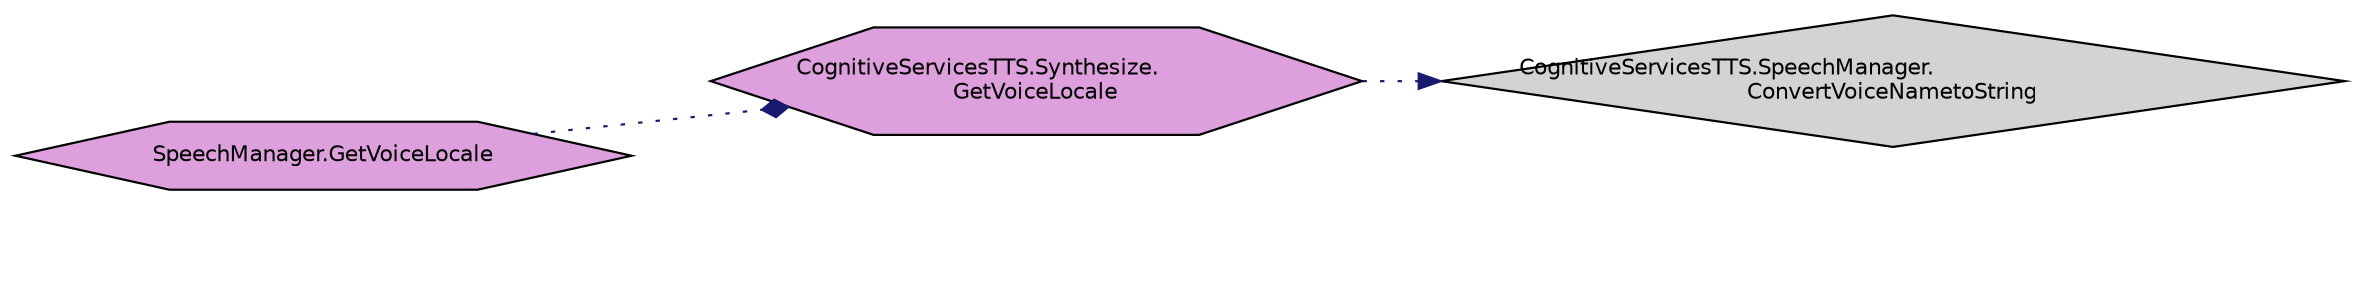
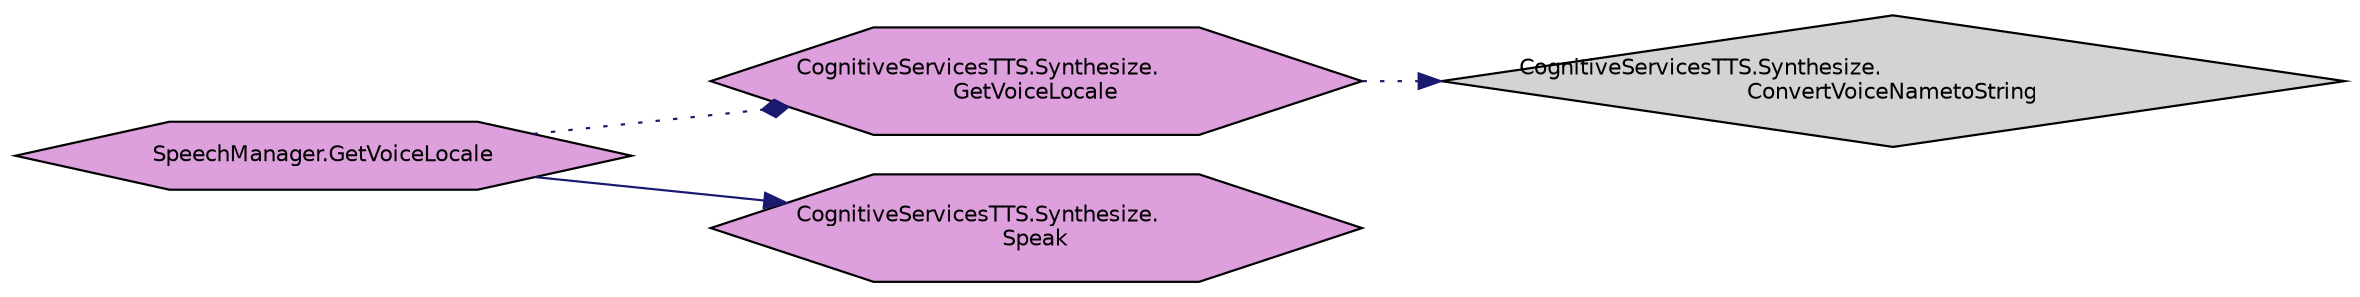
(1893, 81) -> (1893, 81)
none -> (1036, 228)
